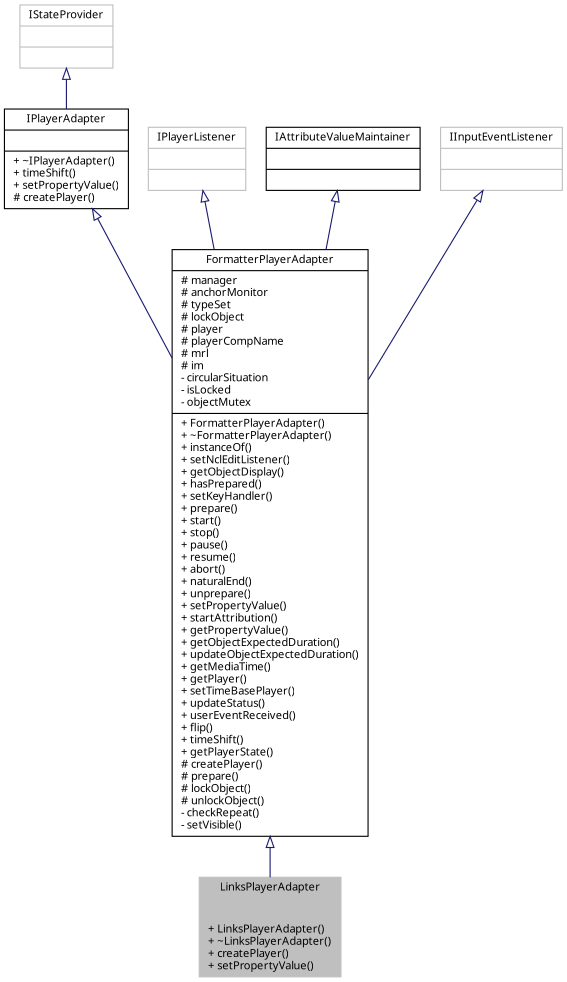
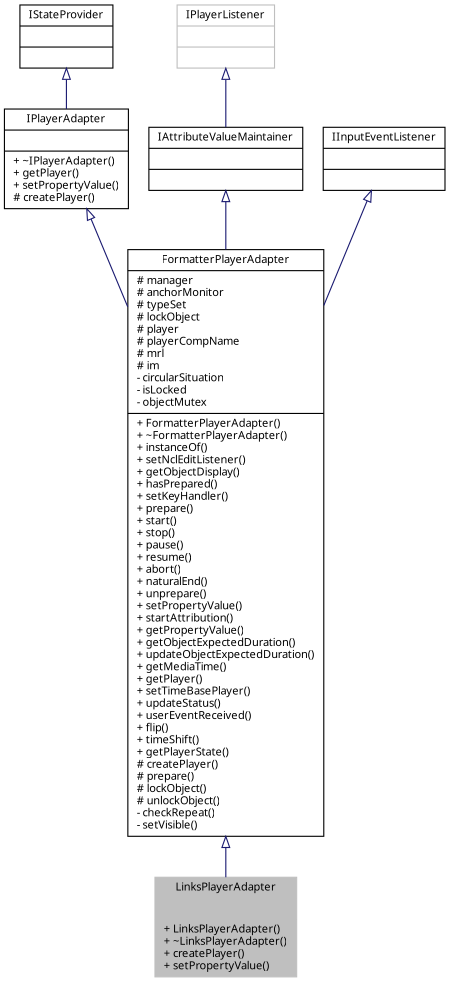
(66, 37) -> (66, 37)
(501, 159) -> (384, 159)
(45, 173) -> (46, 173)
(210, 226) -> (226, 103)
